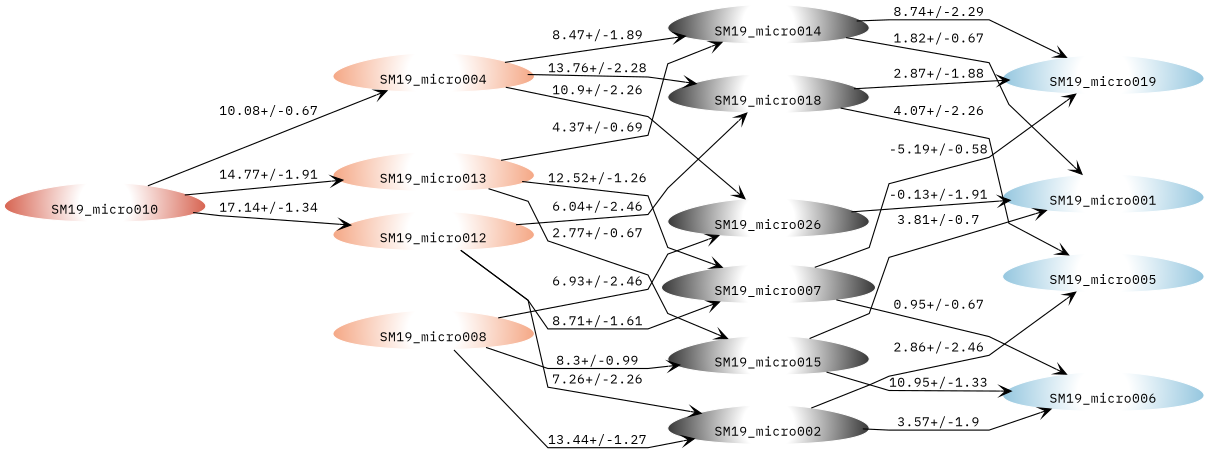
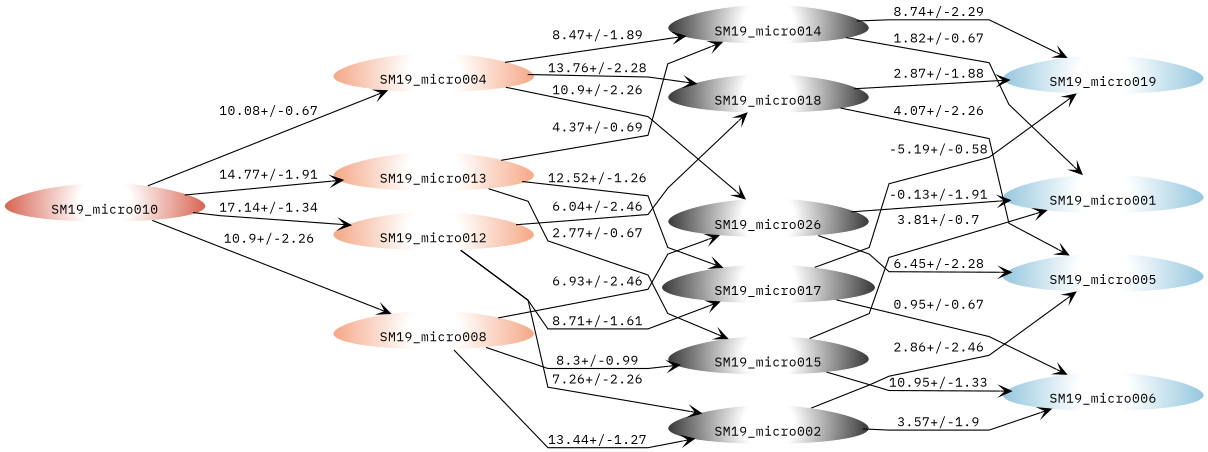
none -> (266, 265)
none -> (904, 272)
(769, 284) -> (769, 284)
